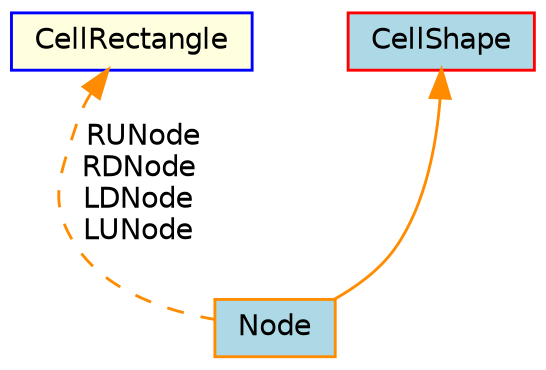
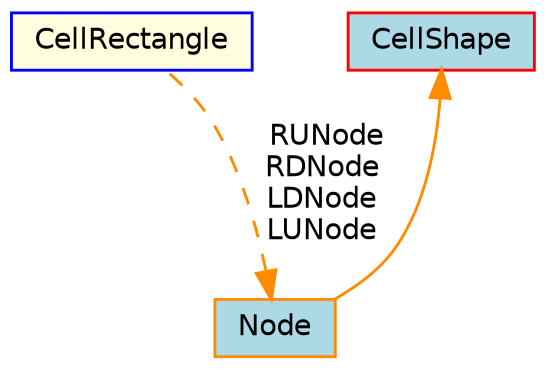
(76, 245) -> (232, 161)
